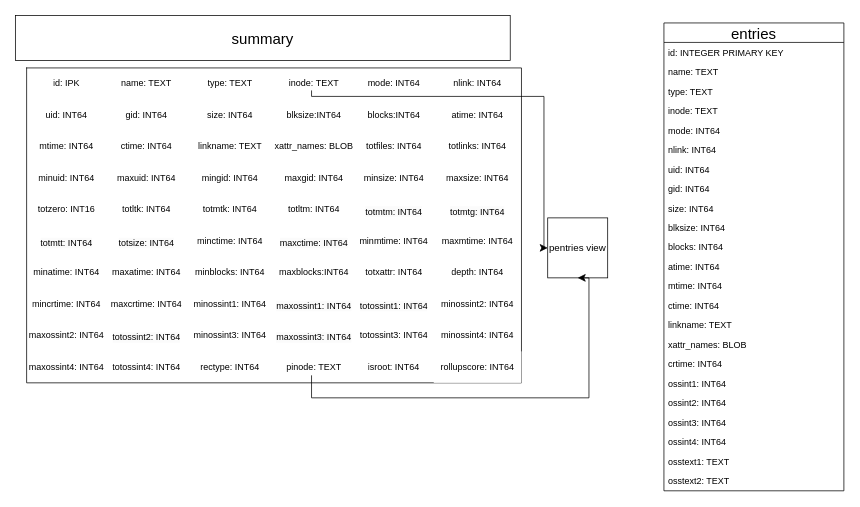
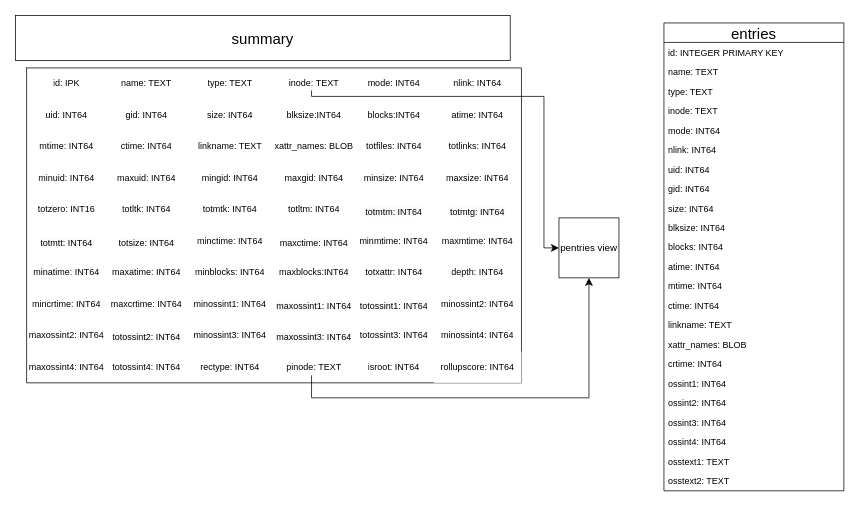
(578, 248) -> (589, 248)
